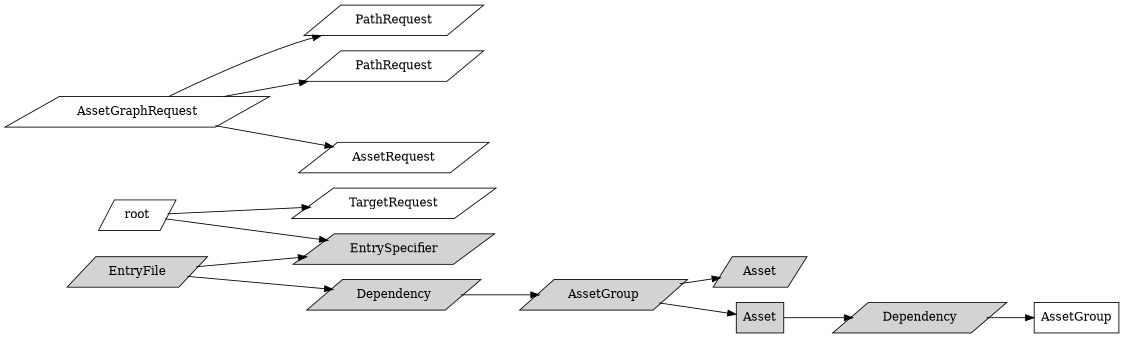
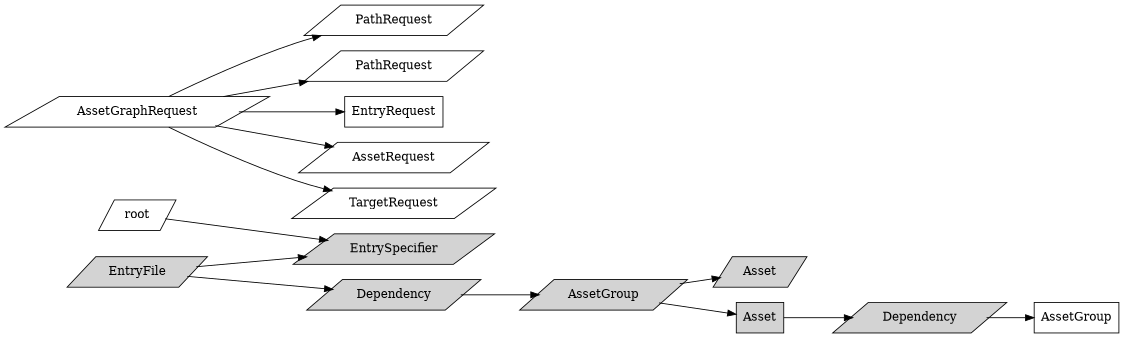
none -> (394, 112)
(235, 211) -> (245, 161)
